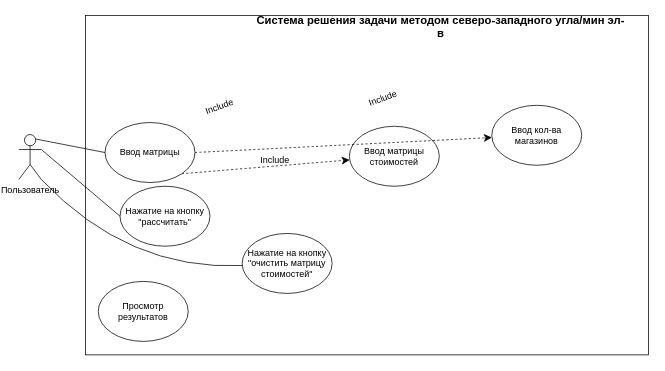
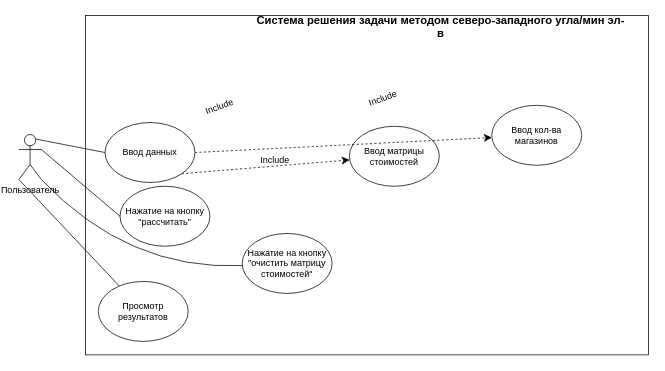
(150, 153) -> (150, 153)
none -> (68, 233)
